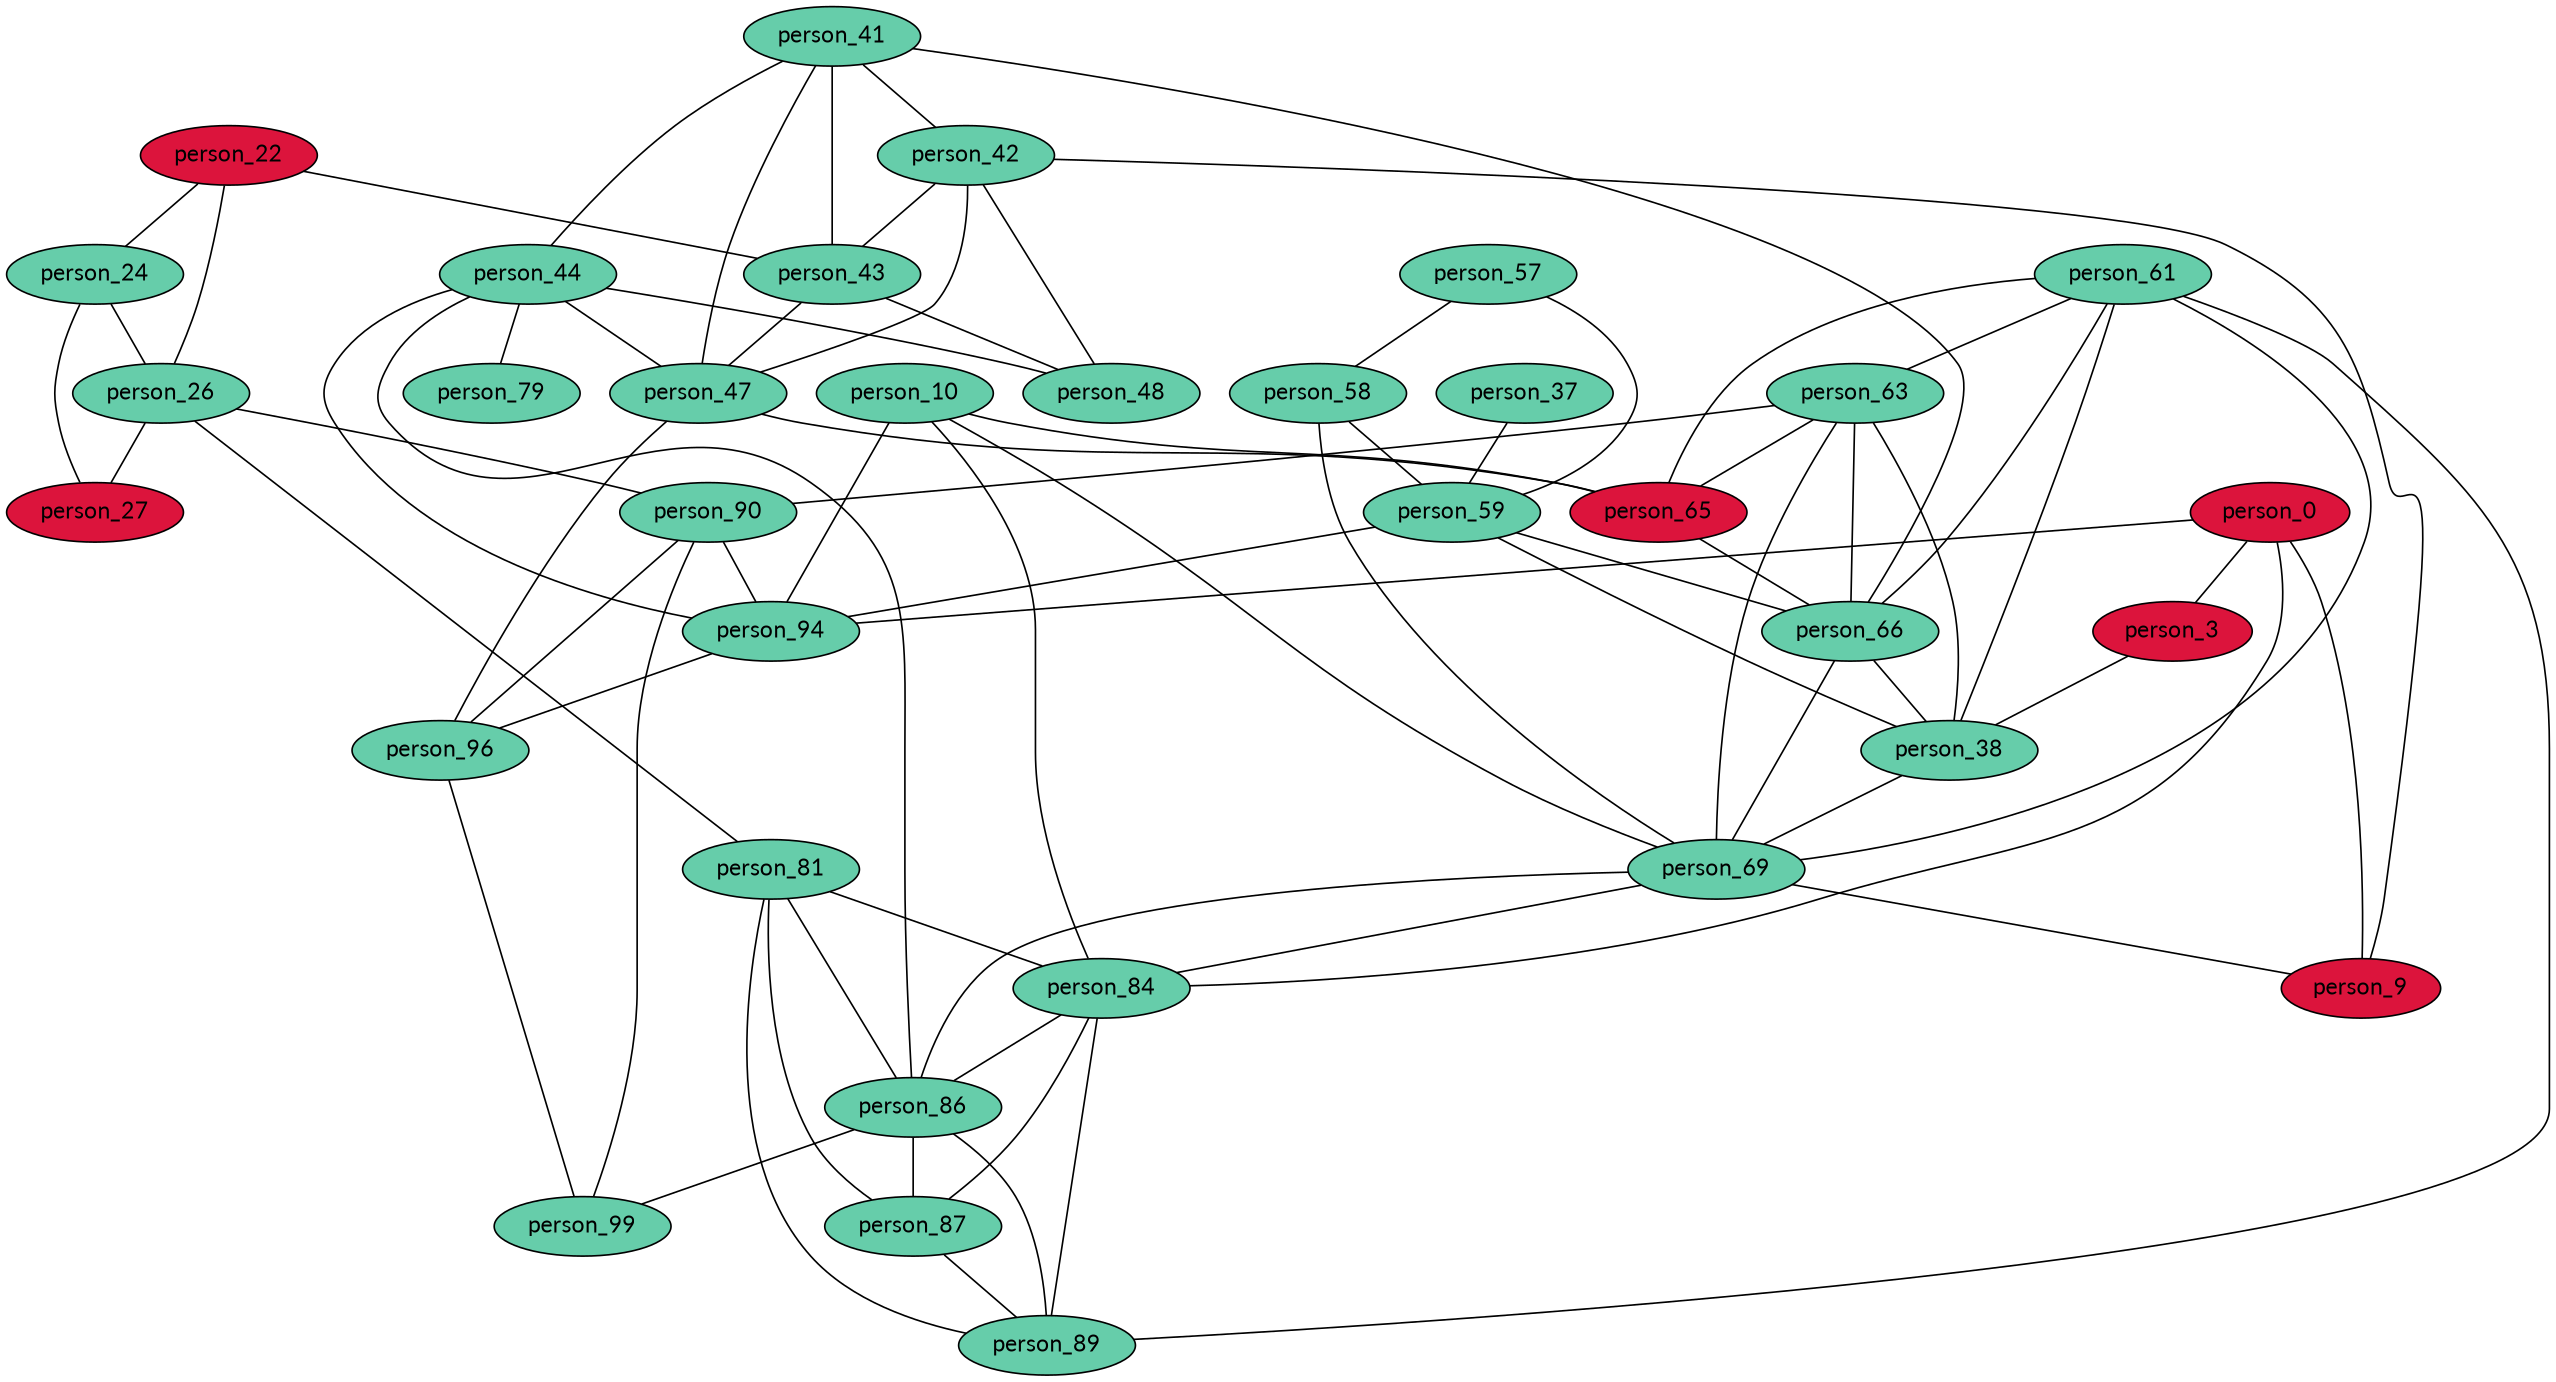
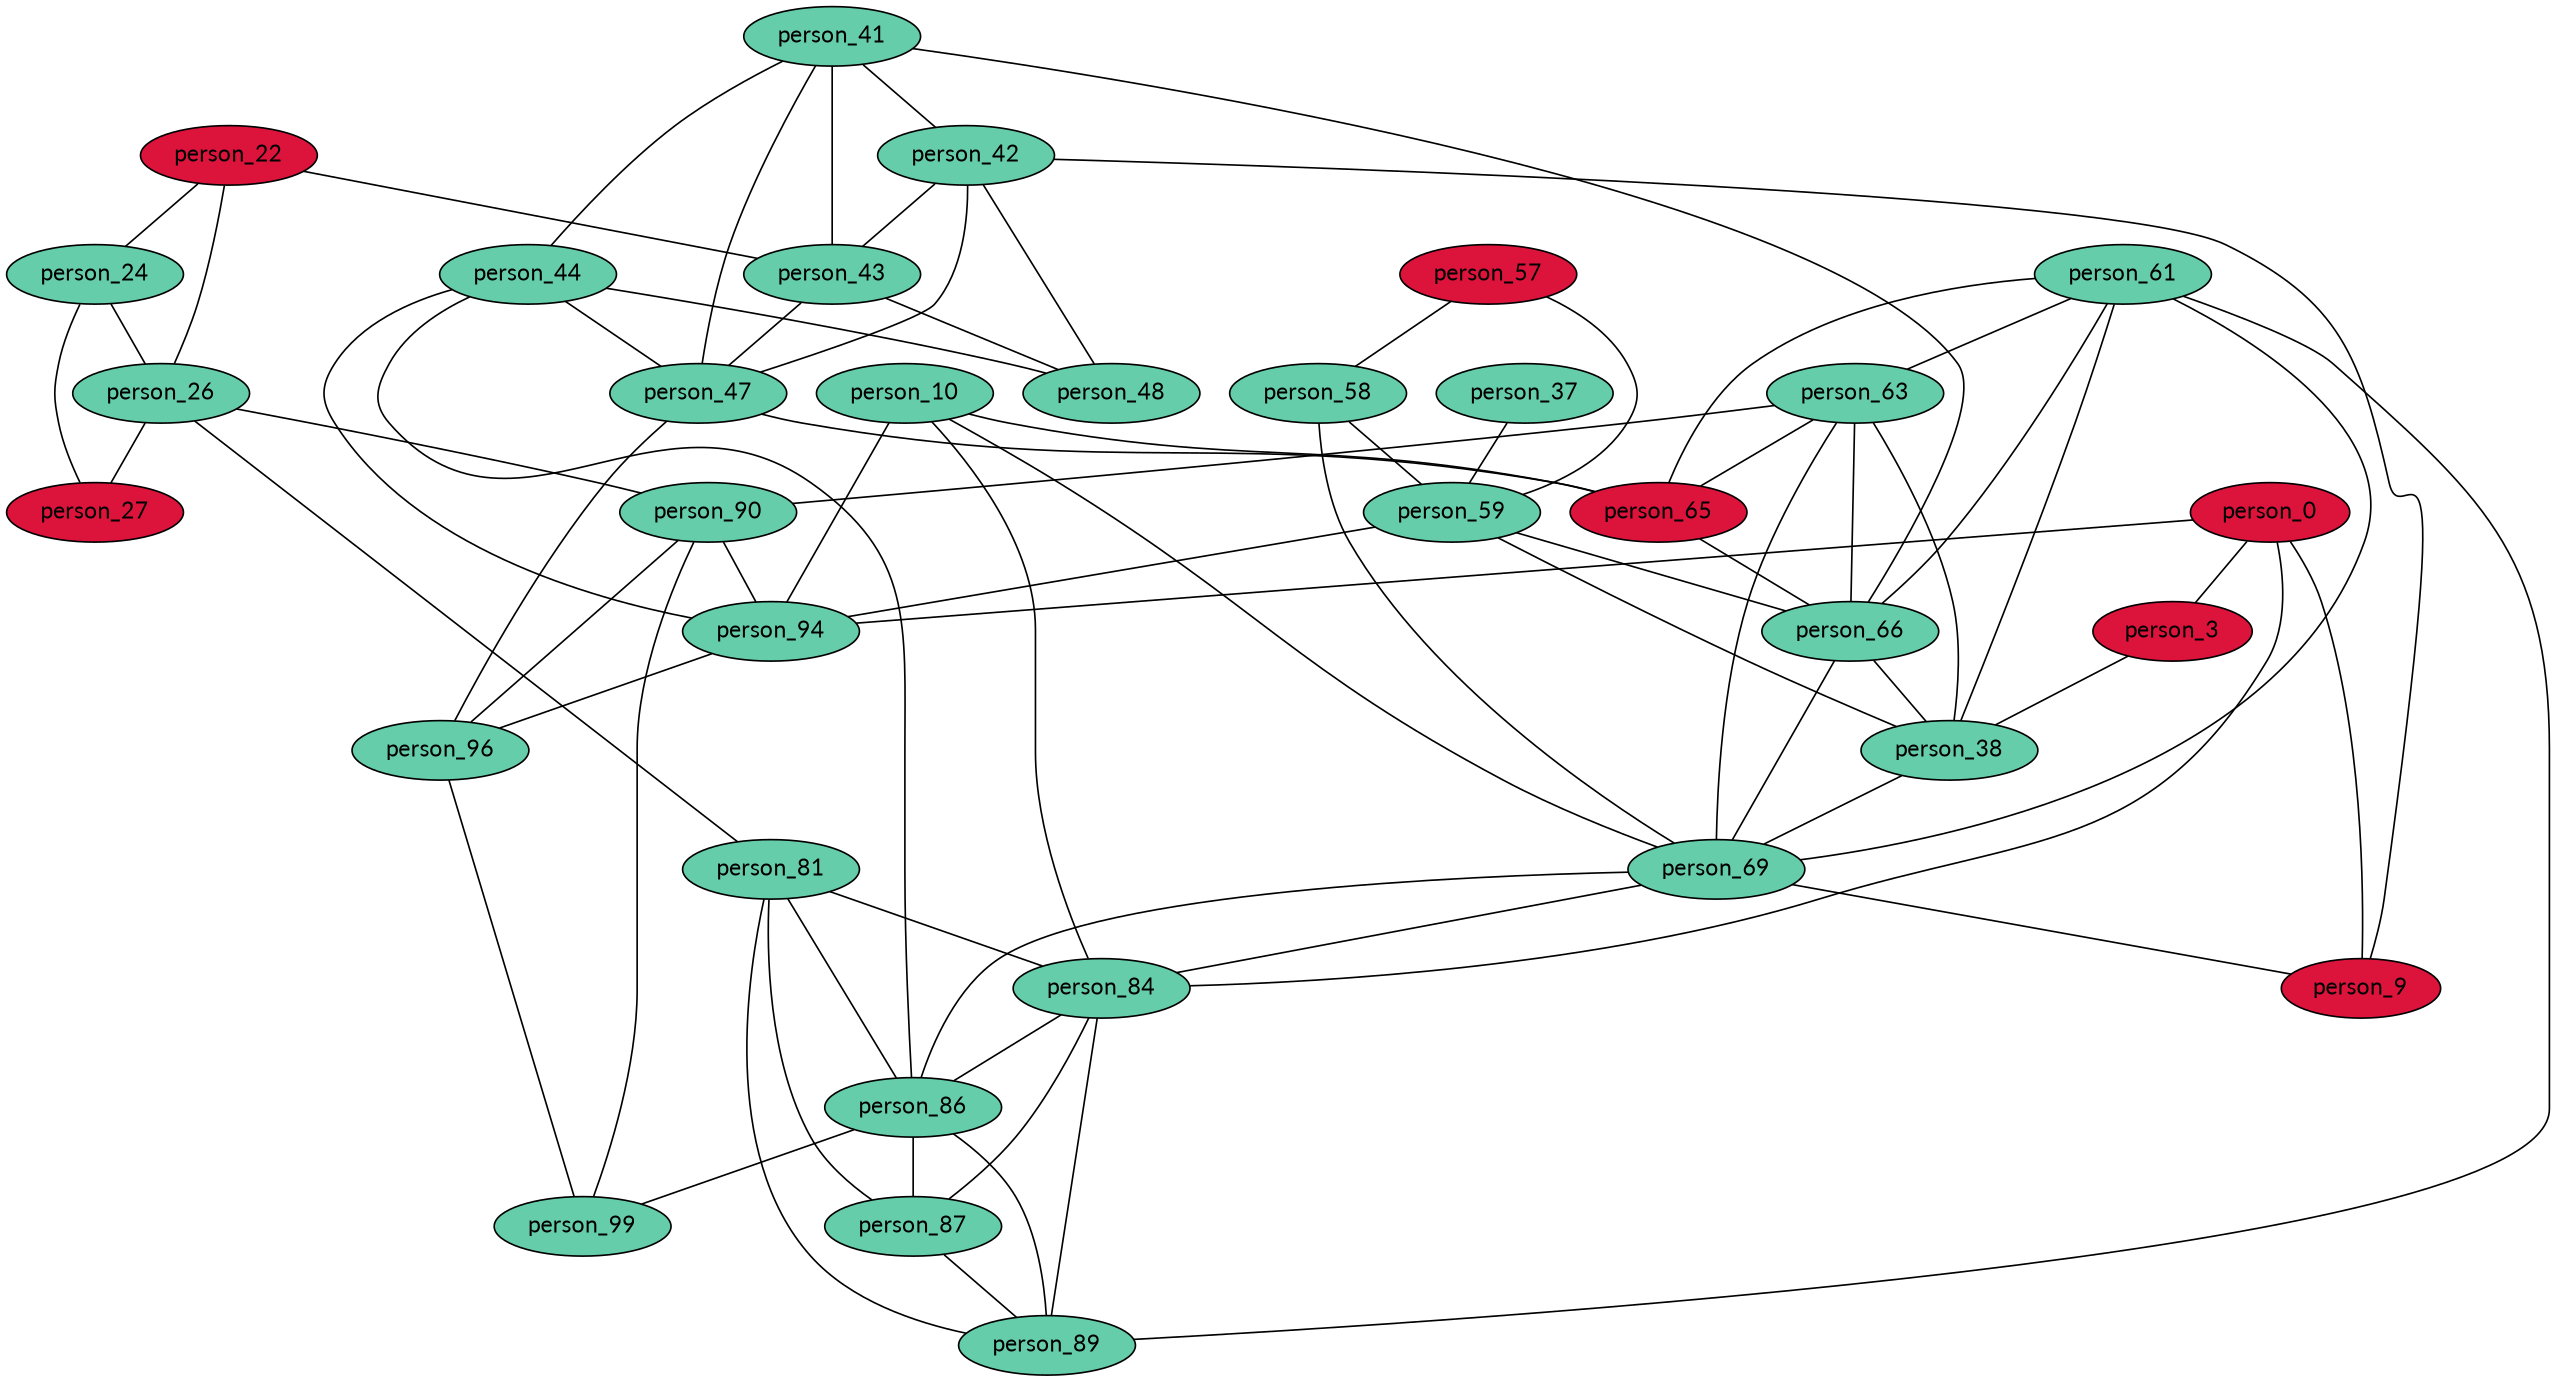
(1488, 274) -> (1488, 274)
(492, 393) -> none
